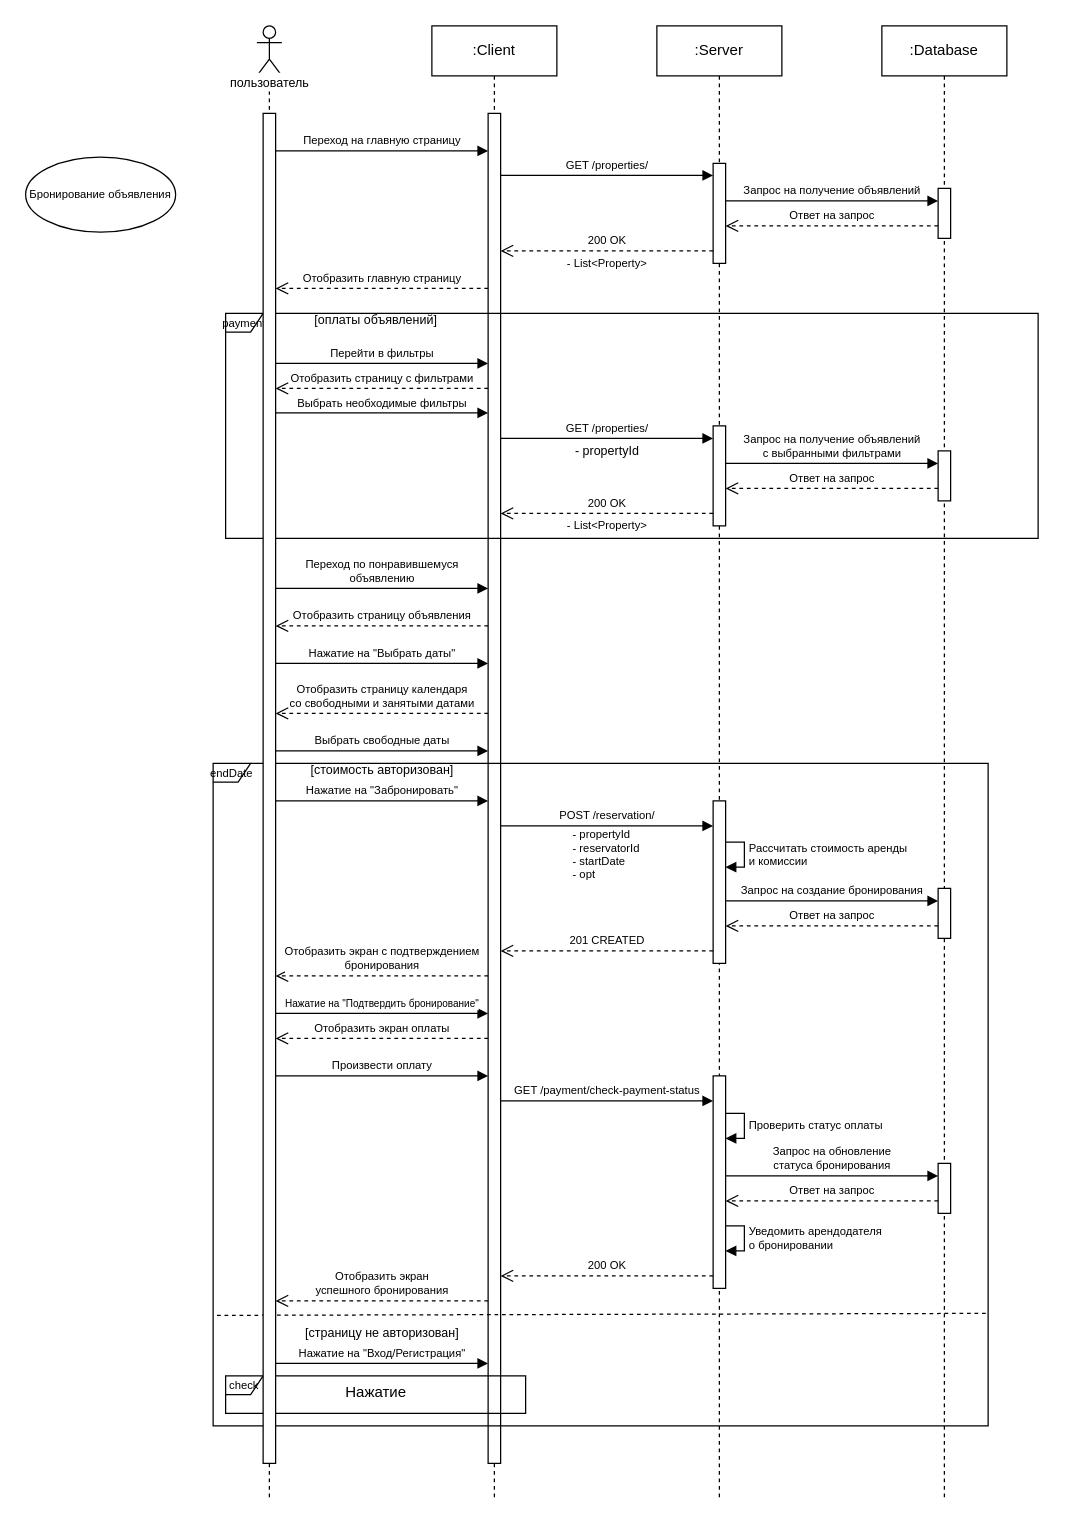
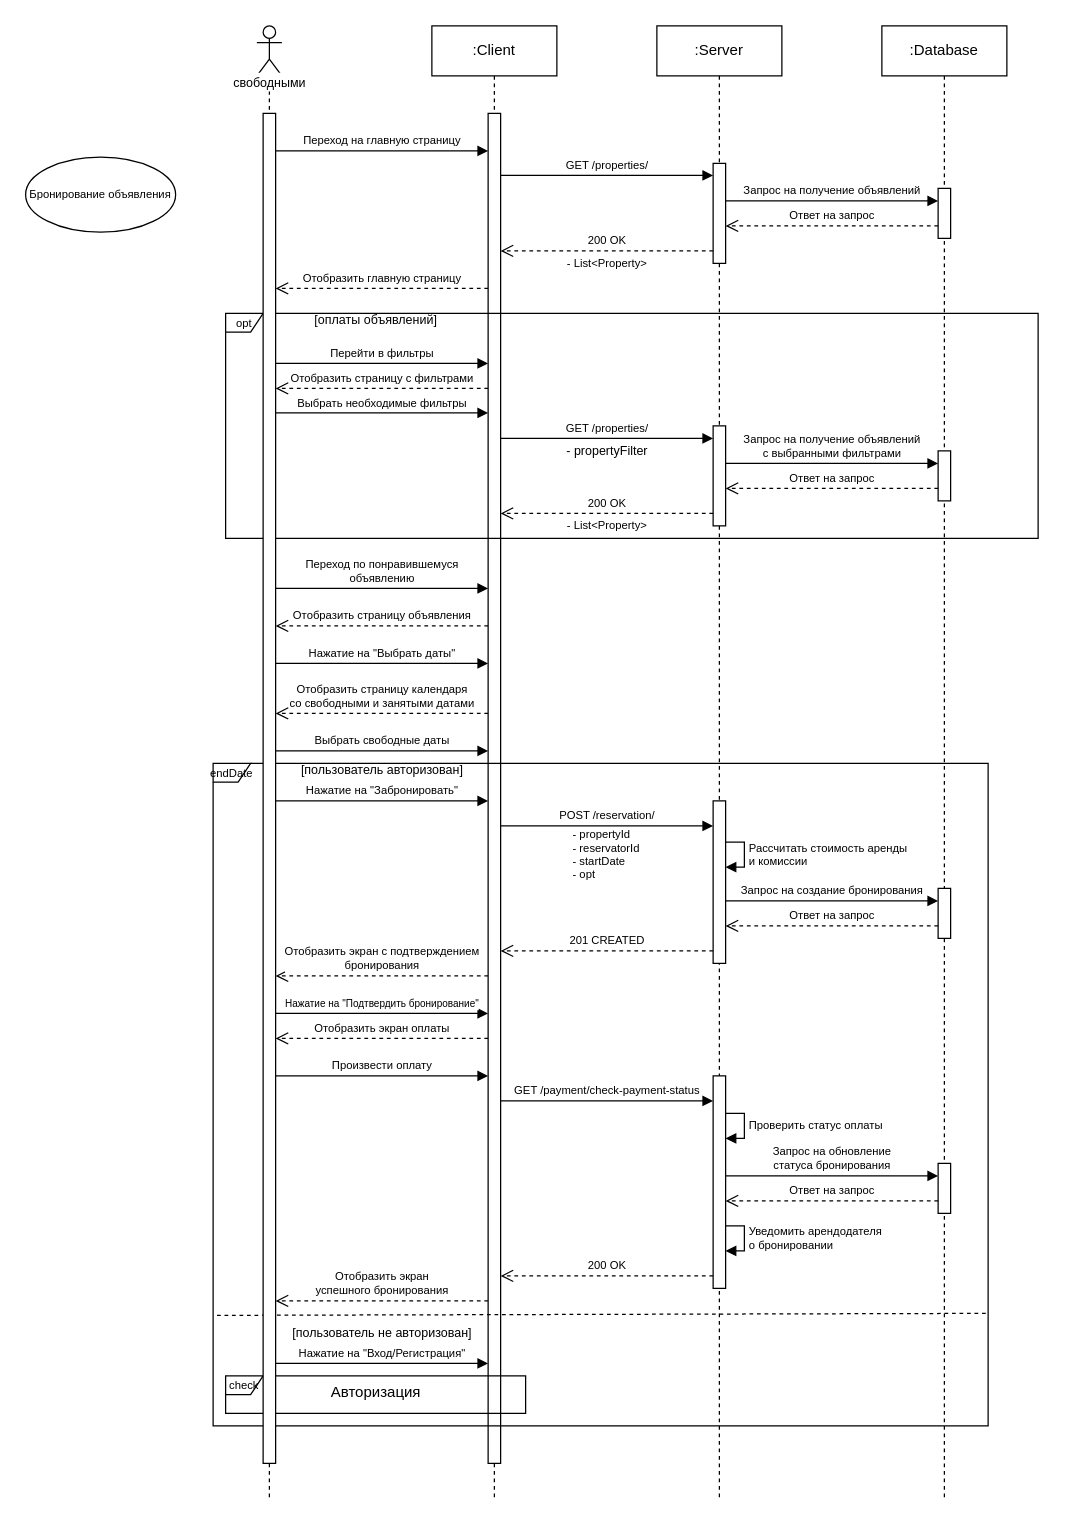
(270, 82) -> (270, 82)
(244, 323) -> (244, 323)
(608, 451) -> (608, 451)
(383, 769) -> (383, 769)
(383, 1332) -> (383, 1332)
(376, 1392) -> (376, 1392)
